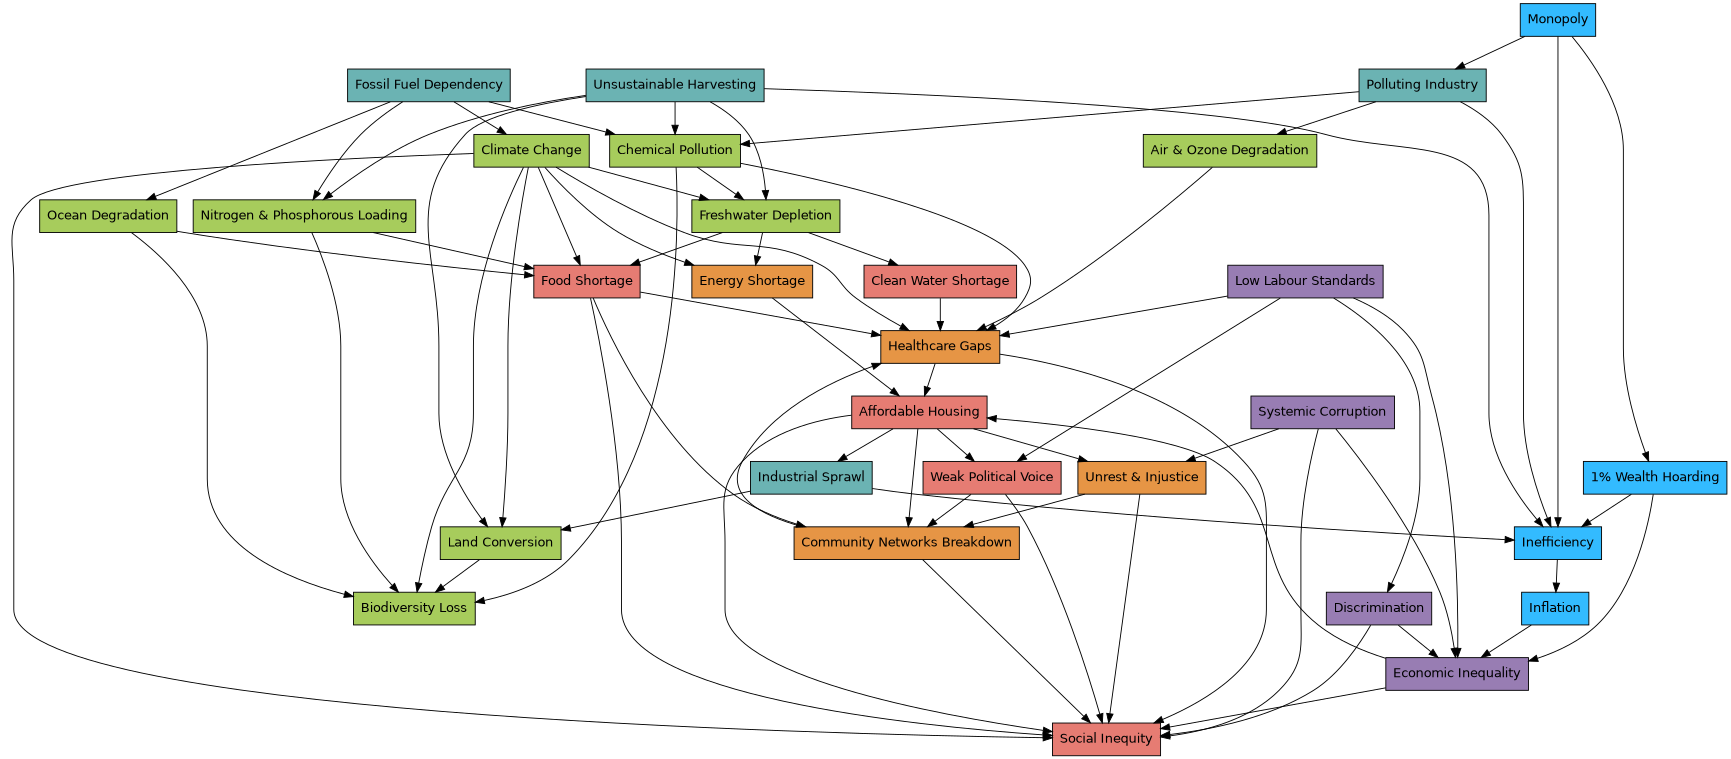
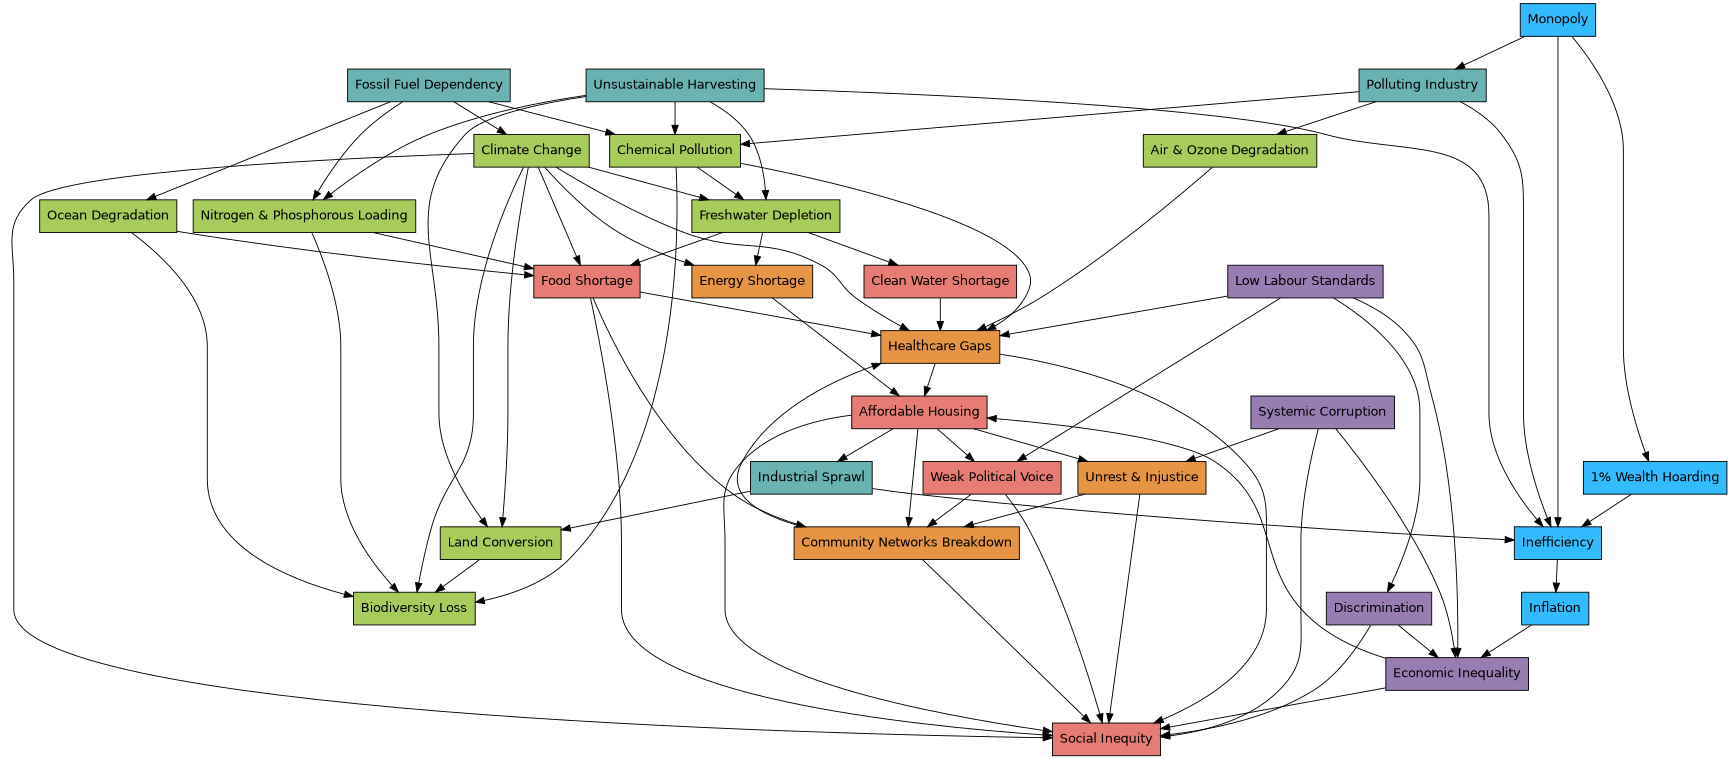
(1620, 595) -> none
